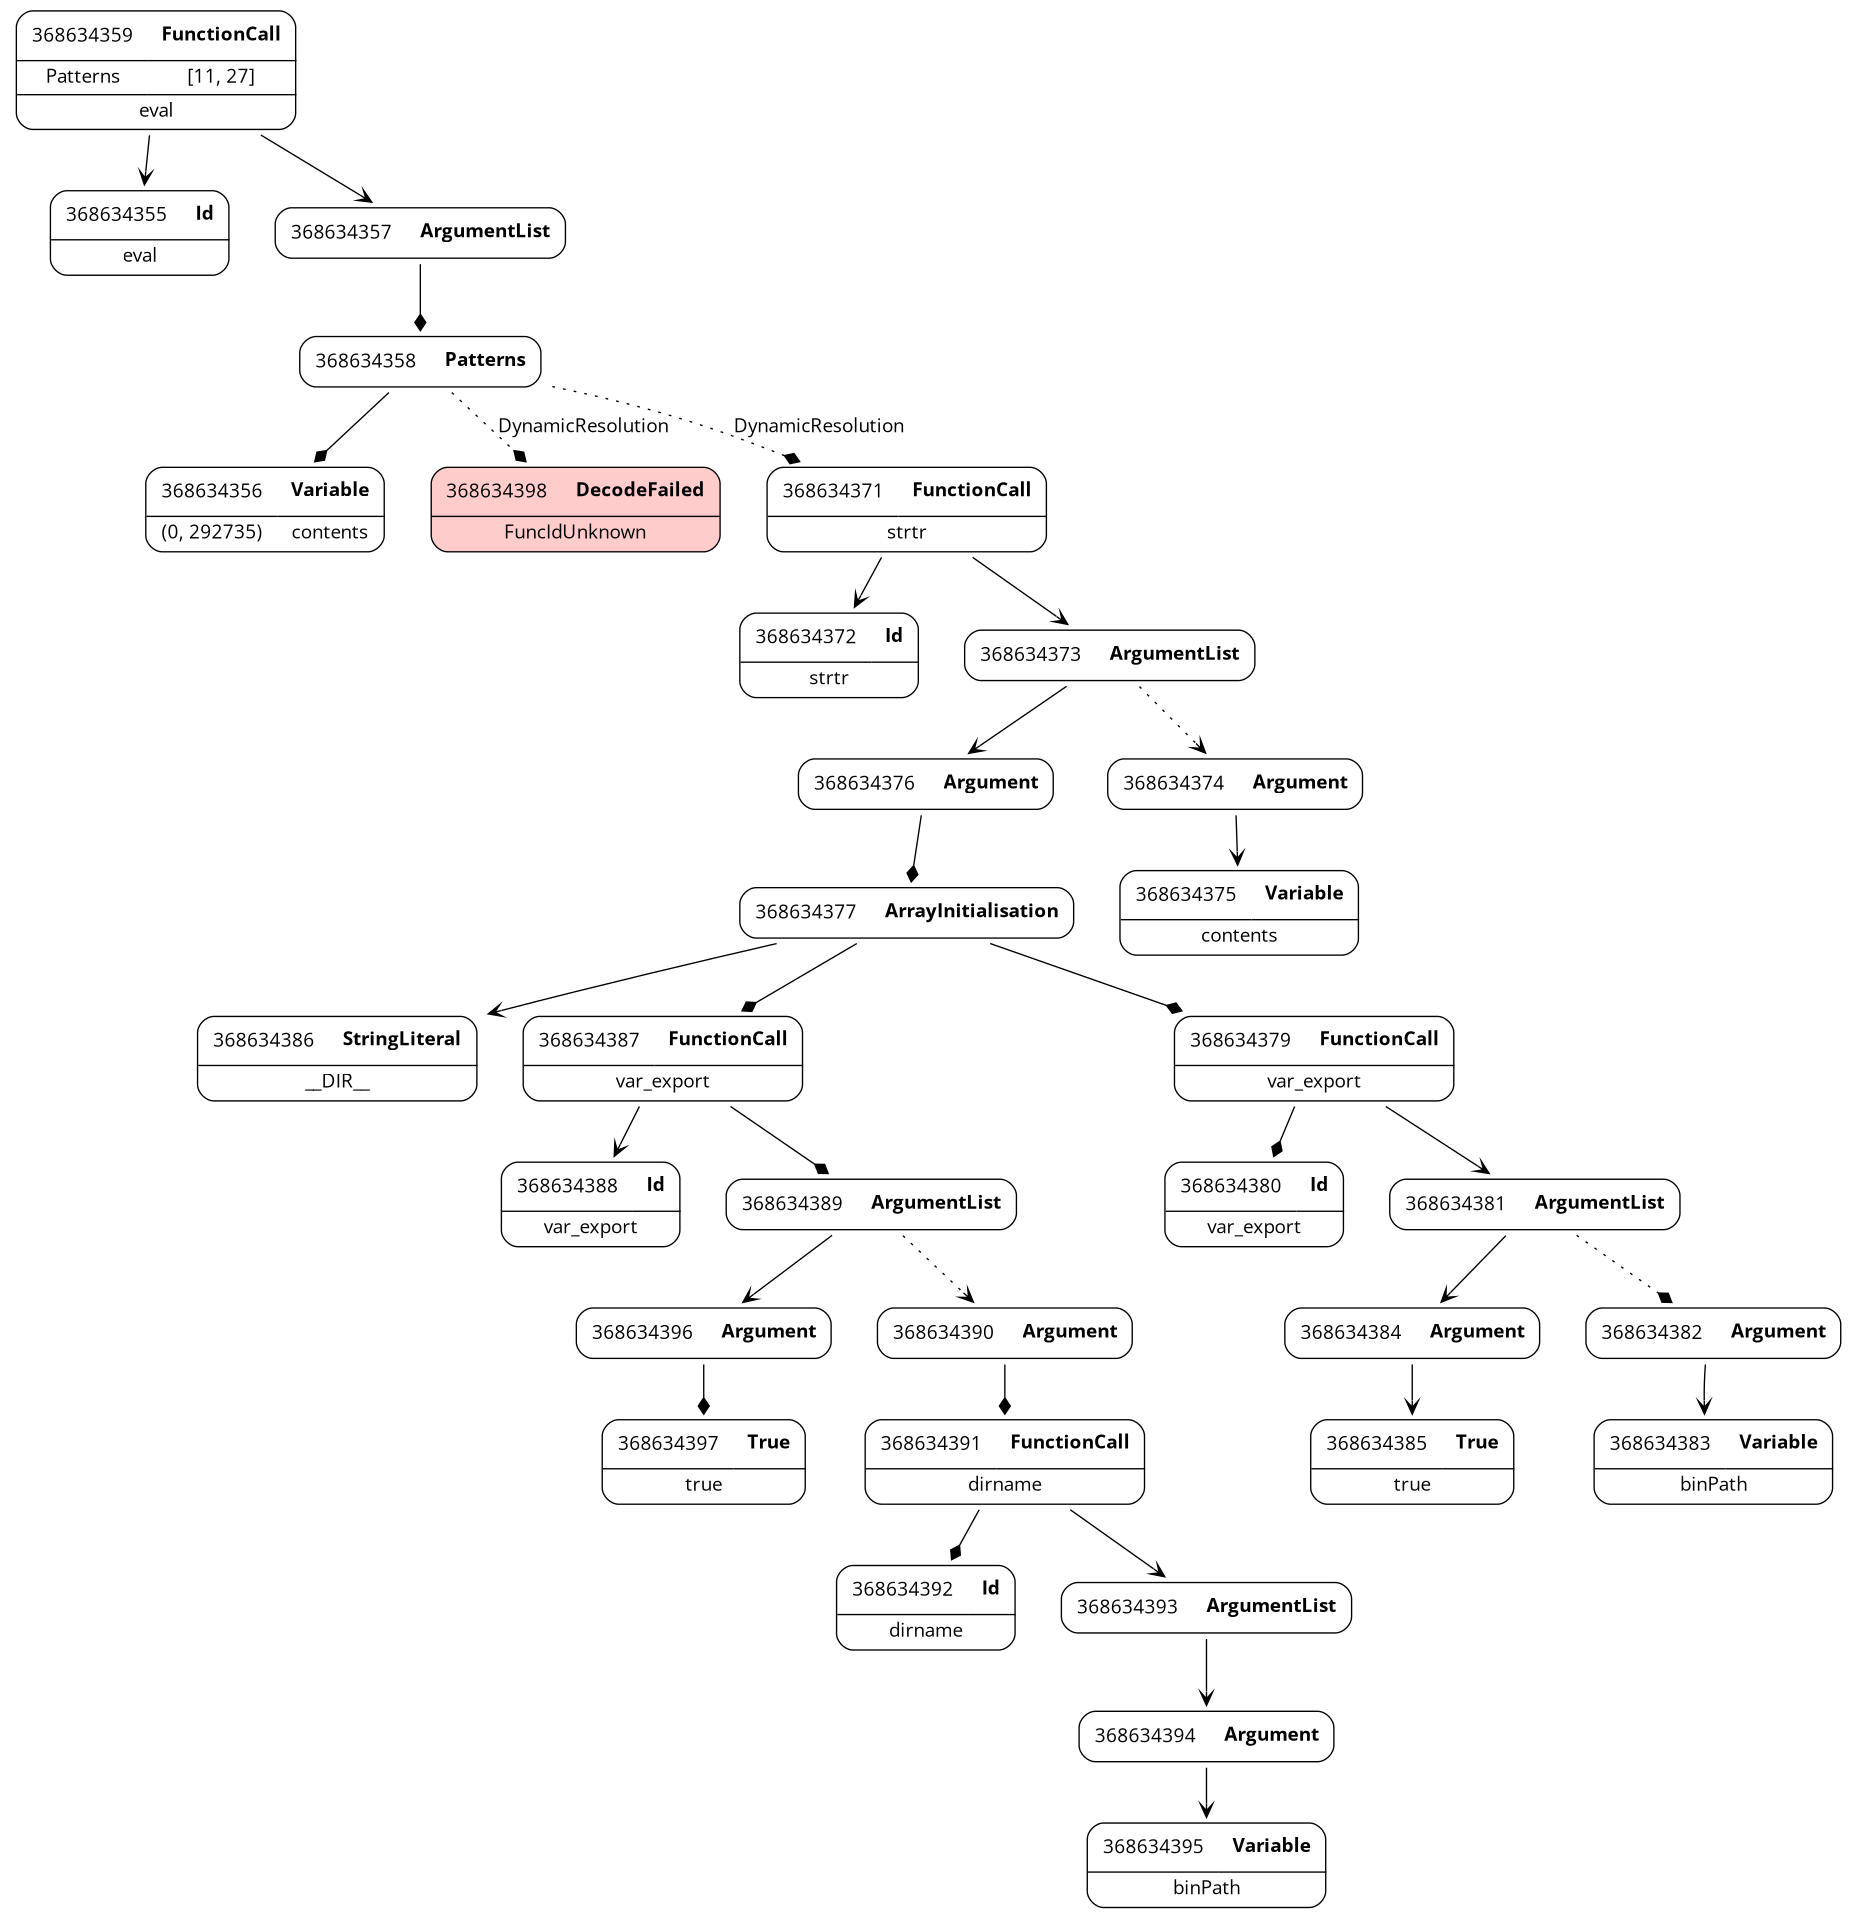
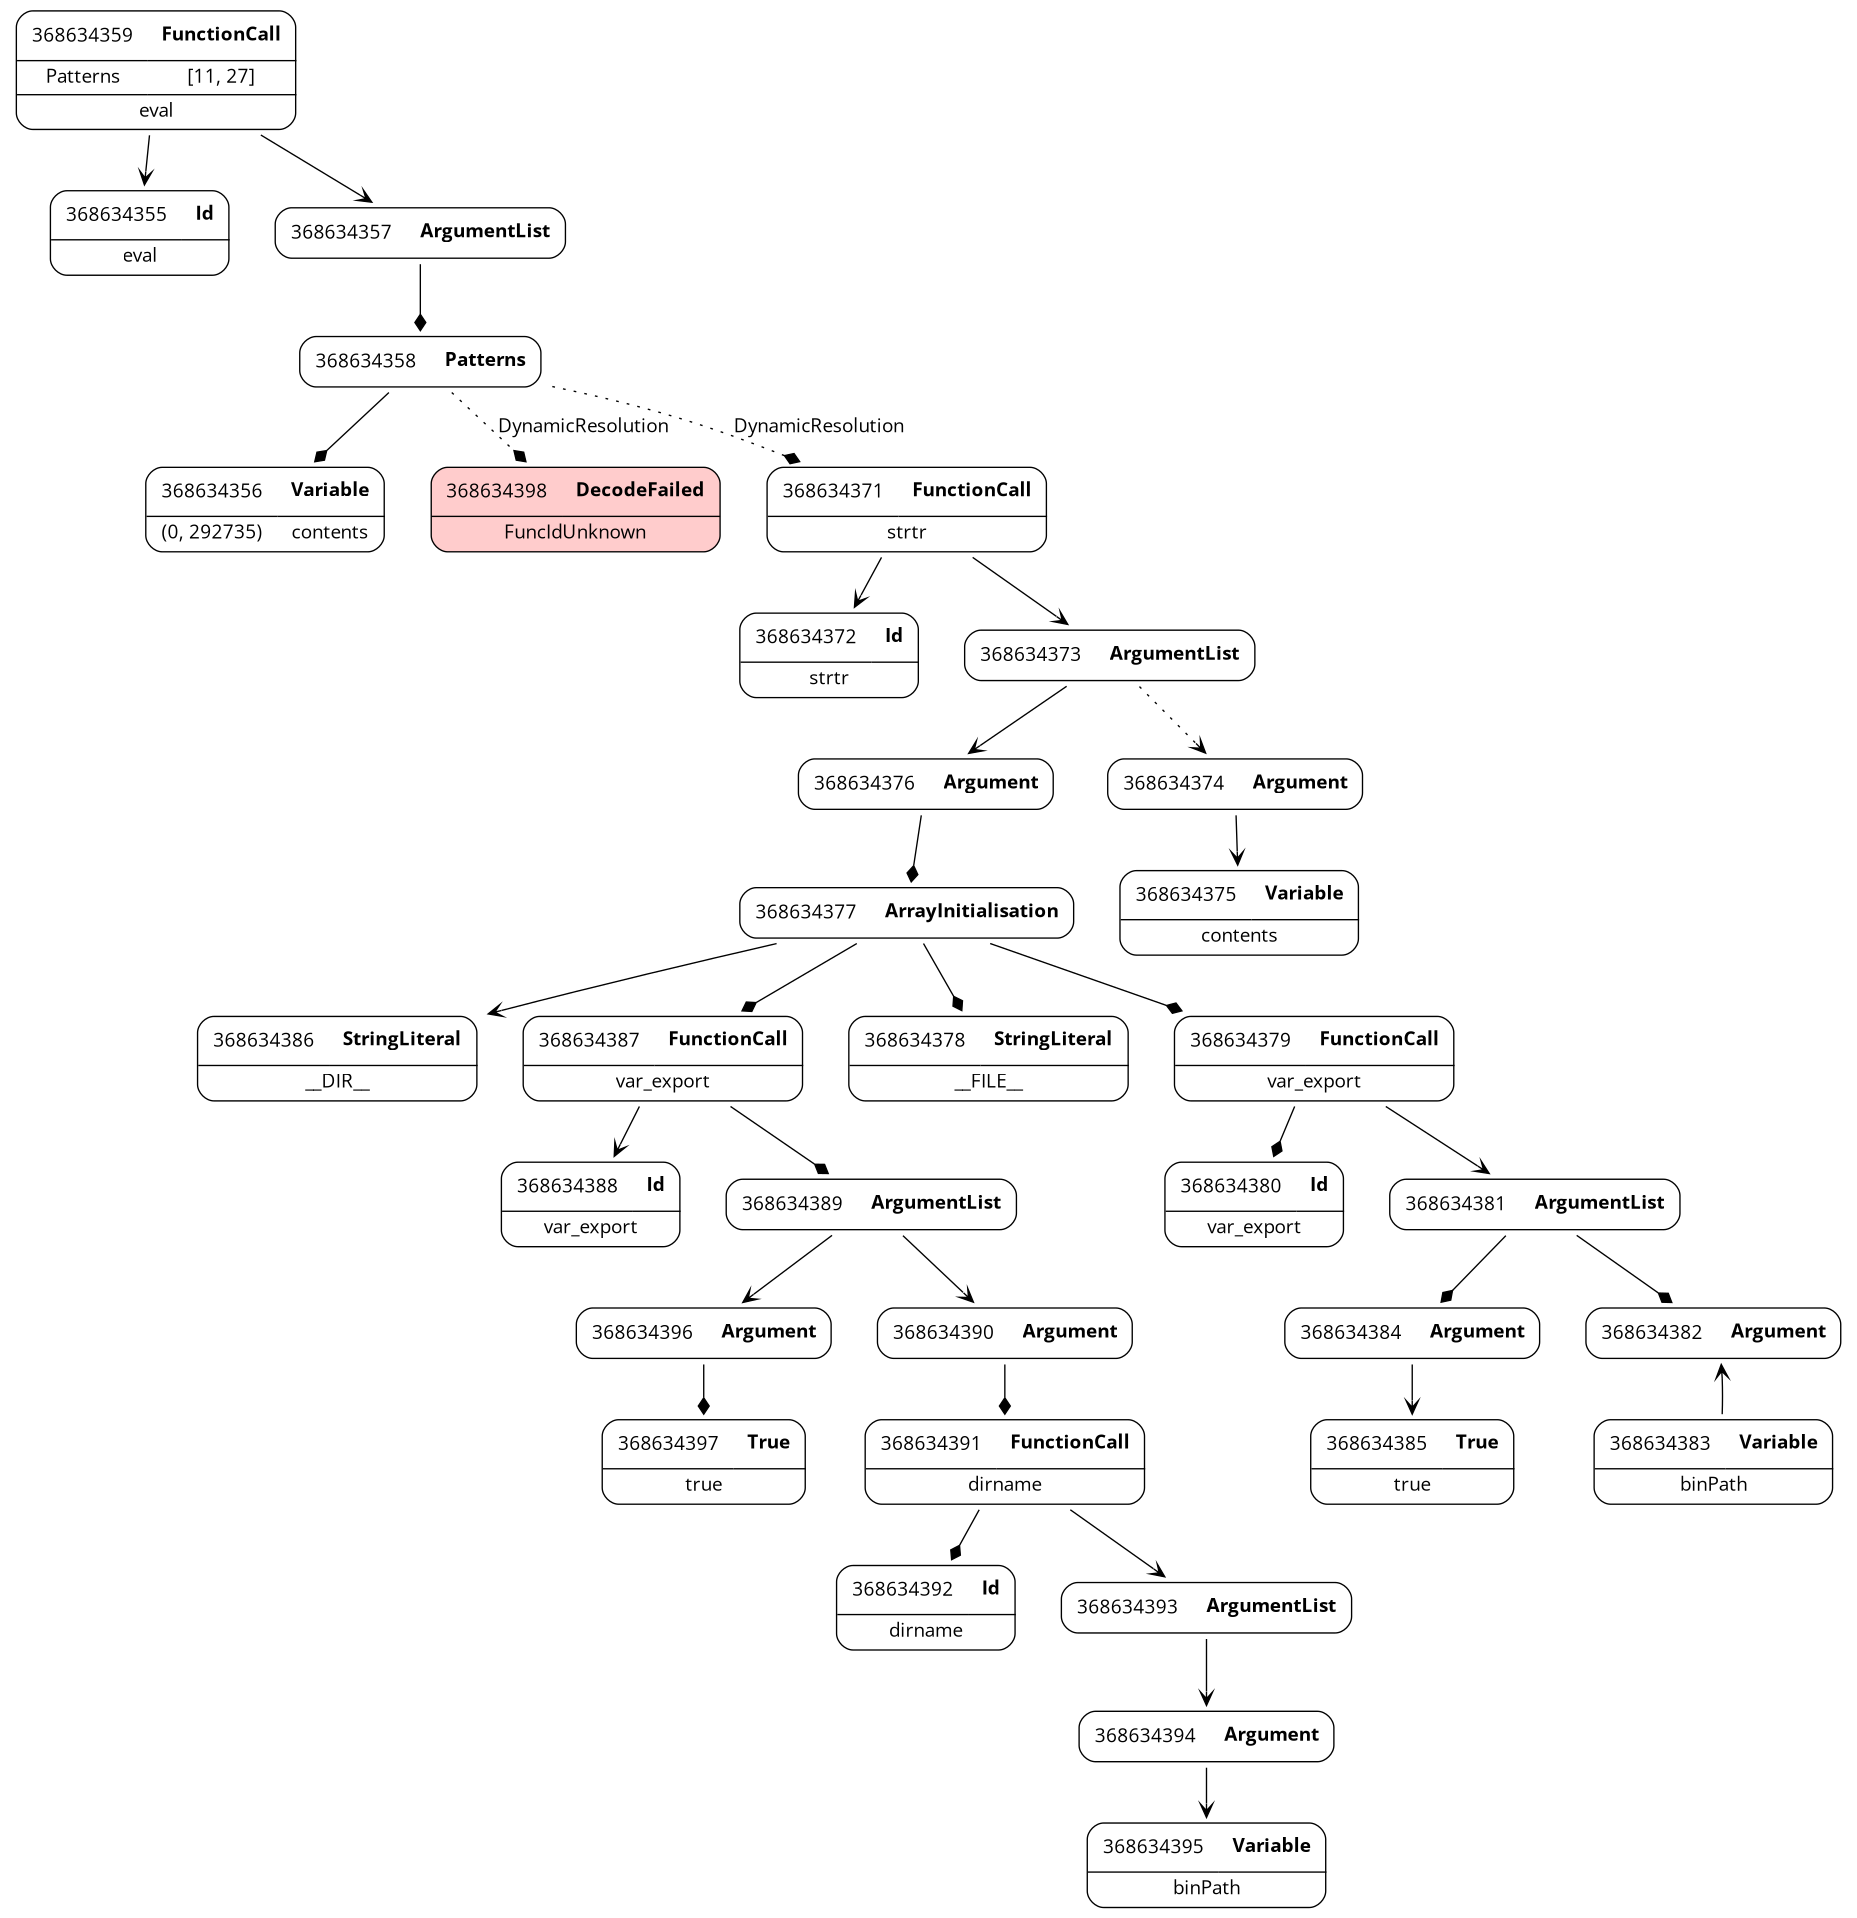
none -> (988, 1059)
(933, 1264) -> (933, 1264)
(1478, 1264) -> (1478, 1264)
(1617, 1264) -> (1617, 1264)
(1704, 1382) -> (1723, 1396)
